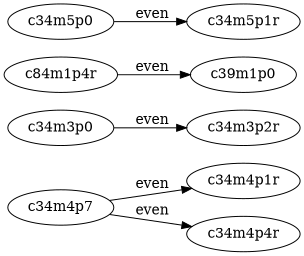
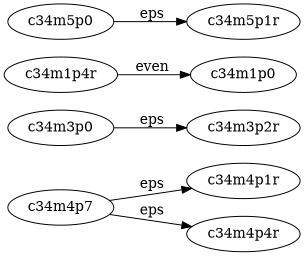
(152, 14) -> (152, 14)
(61, 75) -> (61, 75)
(243, 75) -> (243, 75)
(152, 120) -> (152, 120)
(152, 184) -> (152, 184)
(152, 211) -> (152, 211)
